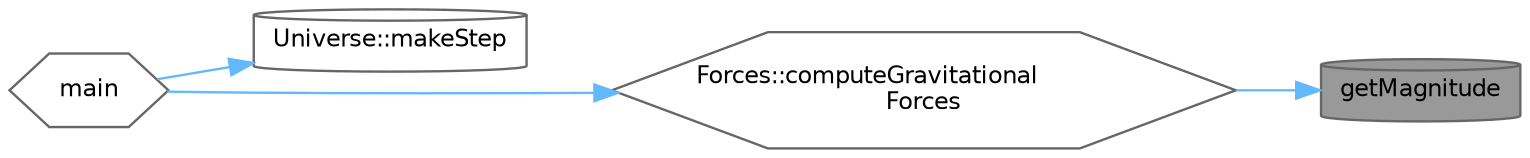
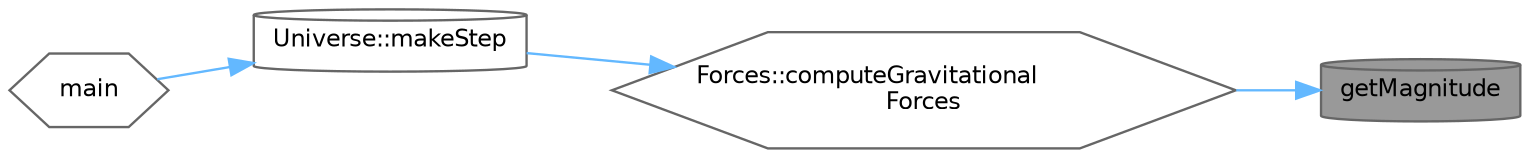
(381, 93) -> (588, 59)
